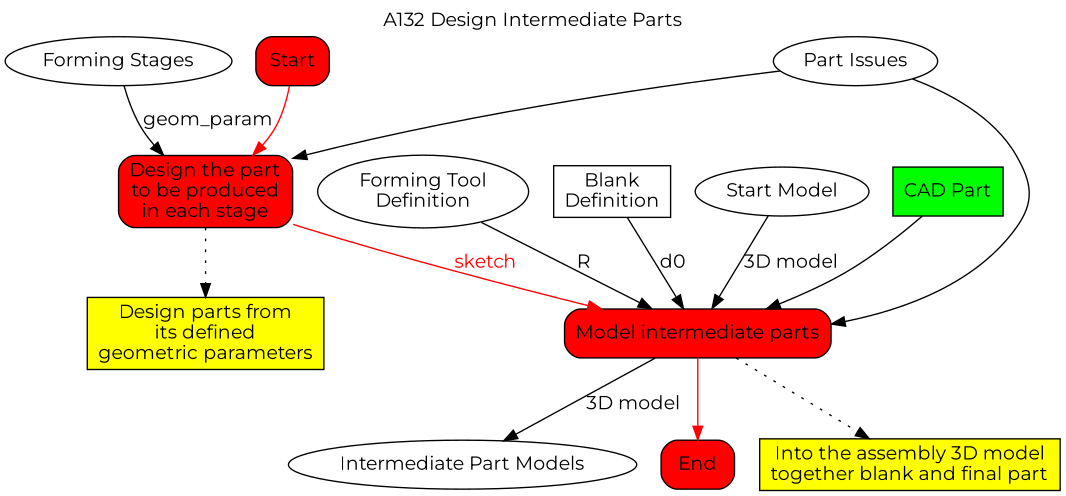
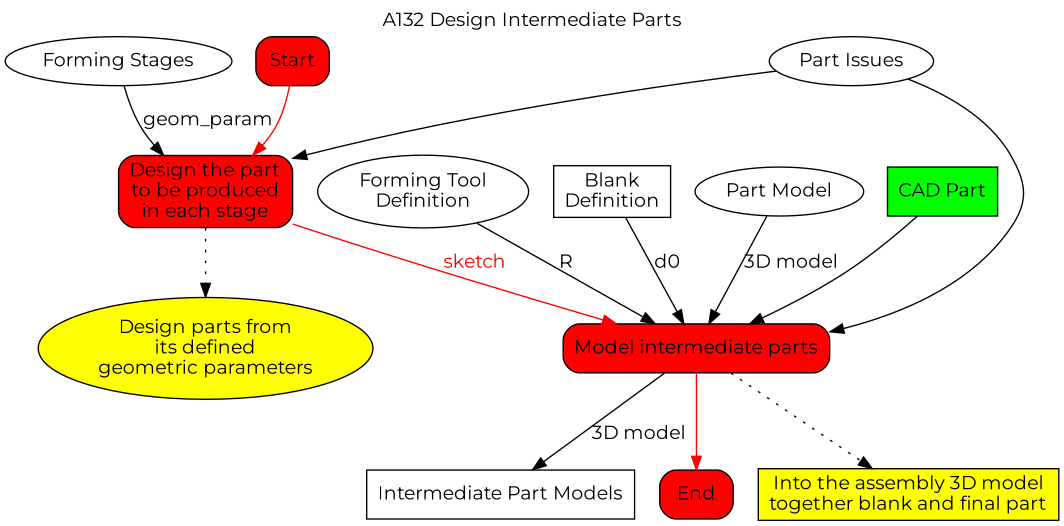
(782, 192) -> (779, 192)
(206, 333) -> (206, 348)
(463, 465) -> (501, 495)
